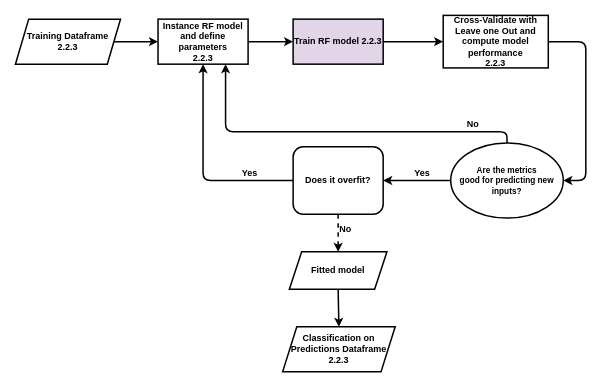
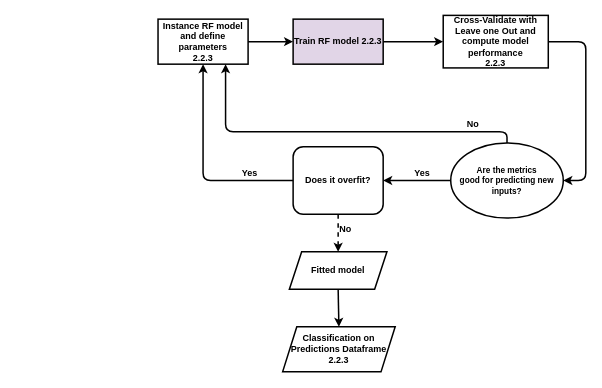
(68, 42) -> none
(132, 42) -> none
